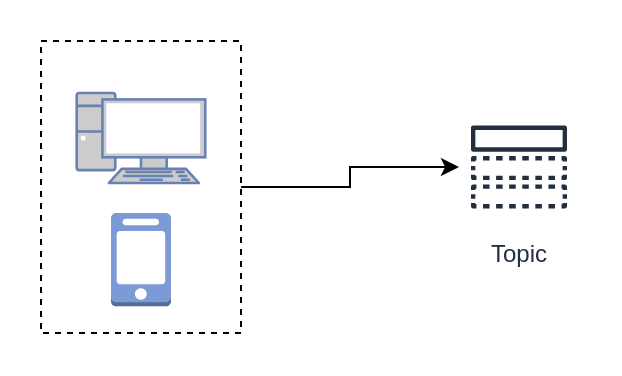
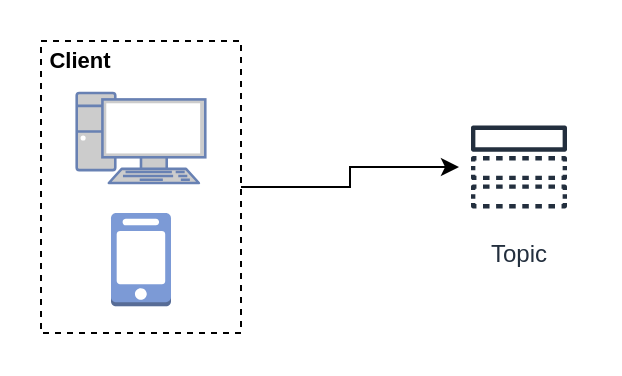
none -> (81, 61)
